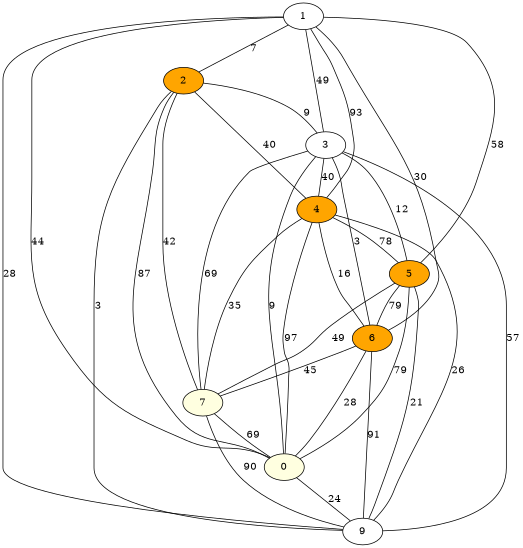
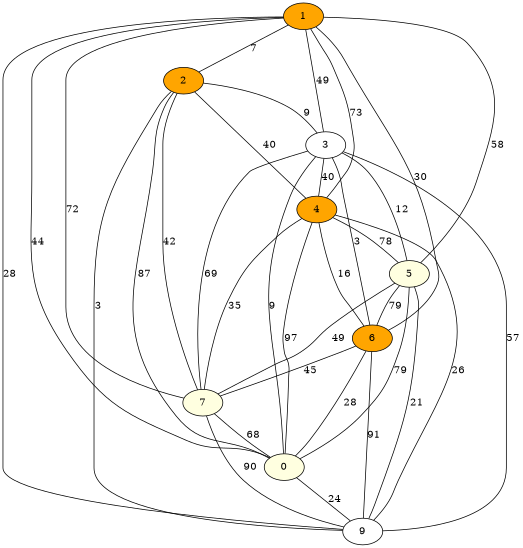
(304, 16) -> (304, 16)
(356, 113) -> (356, 113)
none -> (66, 156)
(409, 274) -> (409, 274)
(254, 435) -> (254, 435)
